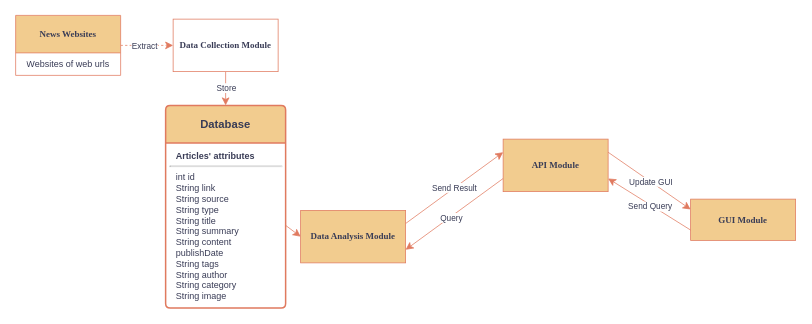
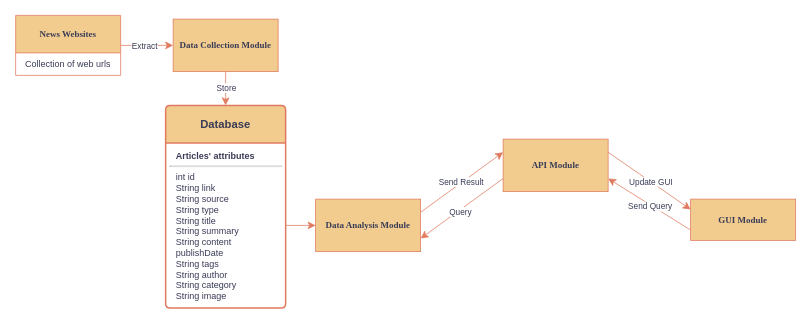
(162, 45) -> (162, 45)
(225, 45) -> (225, 45)
(68, 64) -> (68, 64)
(353, 237) -> (368, 225)
